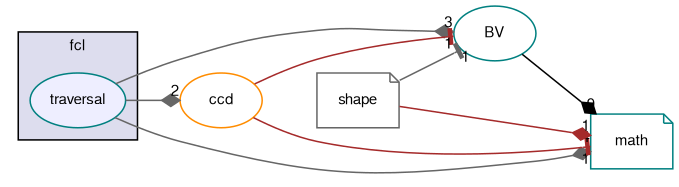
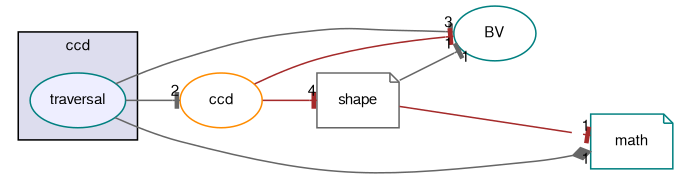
(277, 35) -> (277, 35)
(78, 46) -> (78, 46)
(552, 78) -> none
(149, 100) -> (149, 100)
(486, 120) -> (486, 120)
(416, 153) -> (286, 100)
